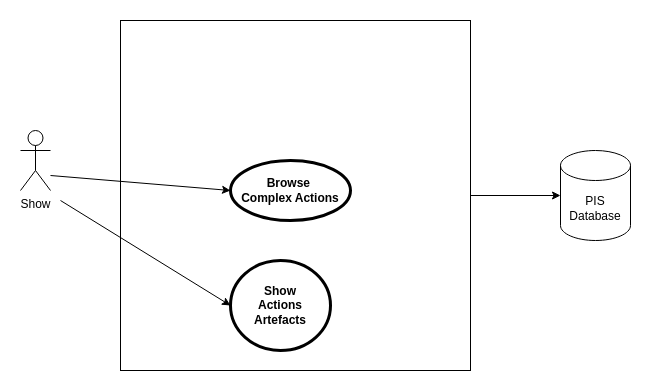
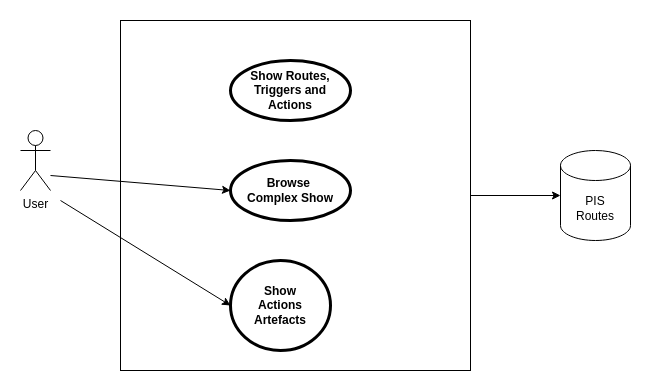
none -> (291, 91)
(291, 191) -> (291, 191)
(36, 205) -> (36, 205)
(596, 209) -> (596, 209)
